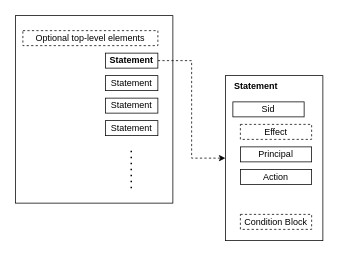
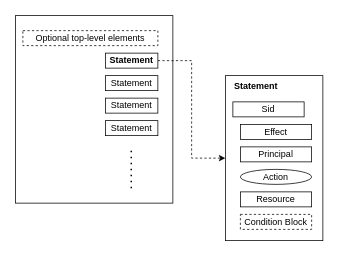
(276, 132) -> (276, 132)
(276, 177) -> (276, 177)
none -> (276, 199)
